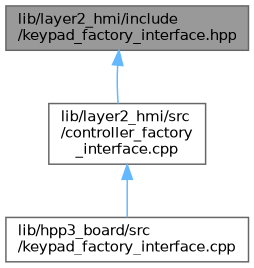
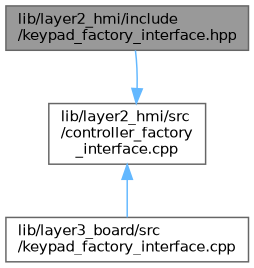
(117, 84) -> (137, 69)
(127, 240) -> (127, 240)
